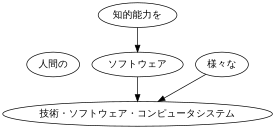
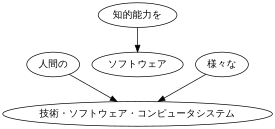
(138, 86) -> (90, 86)
